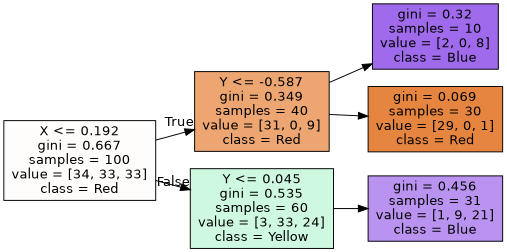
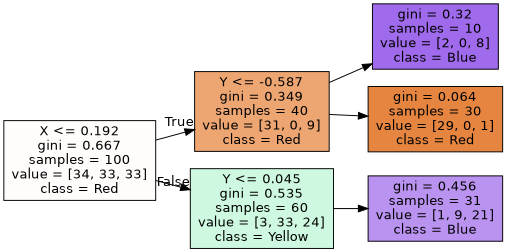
(435, 119) -> (435, 119)
